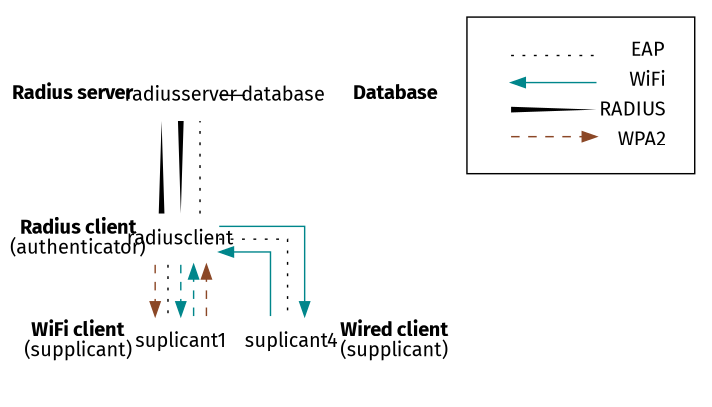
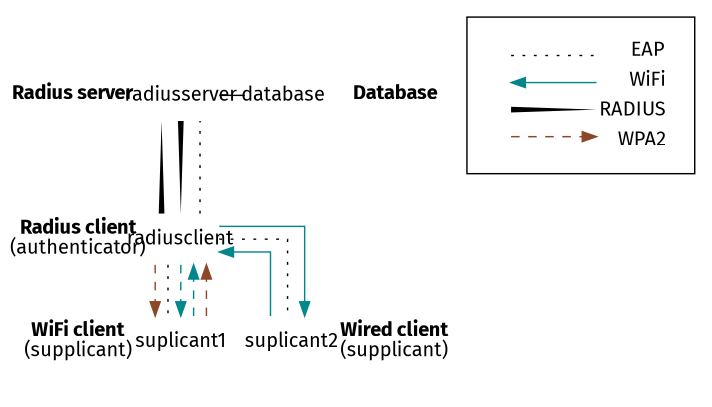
(292, 342) -> (292, 342)
